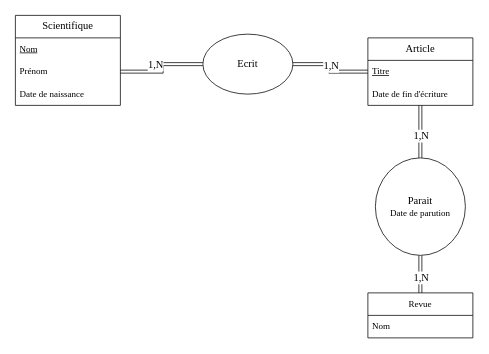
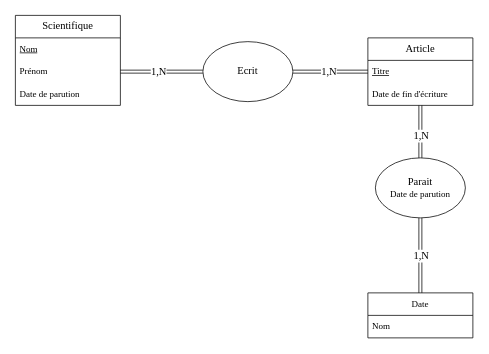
(248, 64) -> (248, 72)
(59, 94) -> (57, 94)
(420, 207) -> (420, 188)
(420, 304) -> (420, 304)
